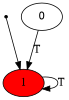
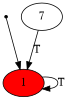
(42, 17) -> (42, 17)
